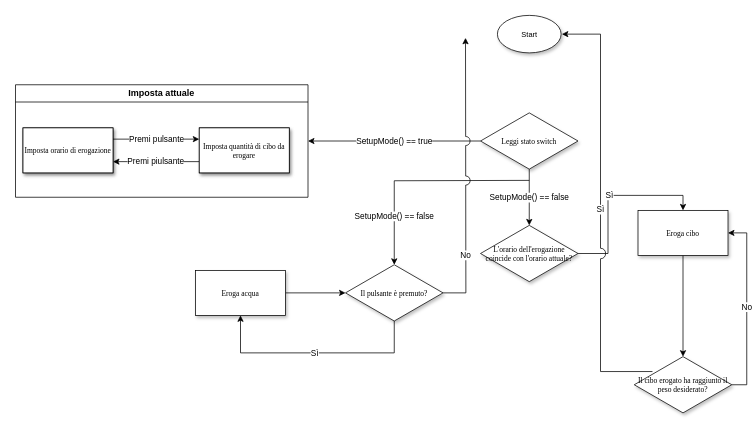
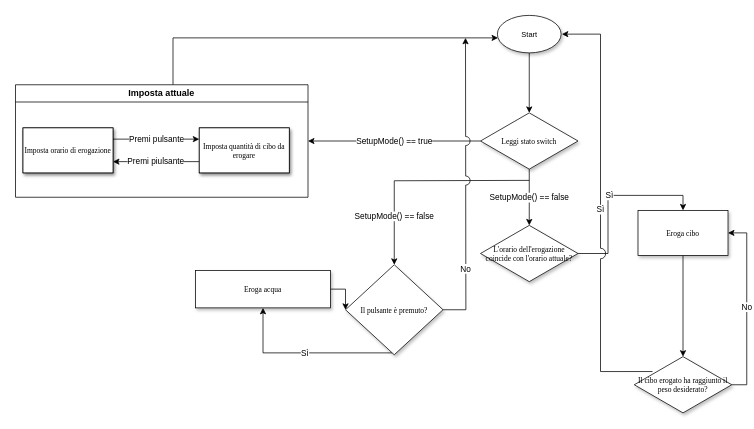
none -> (173, 38)
none -> (529, 81)
(240, 293) -> (263, 289)
(394, 293) -> (394, 310)
